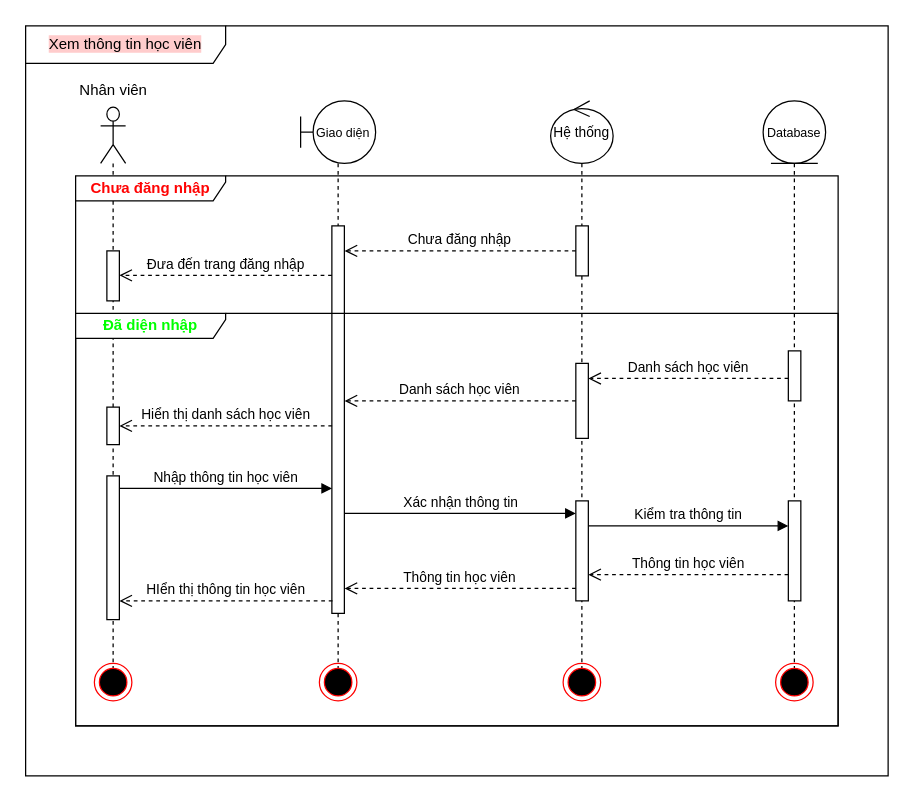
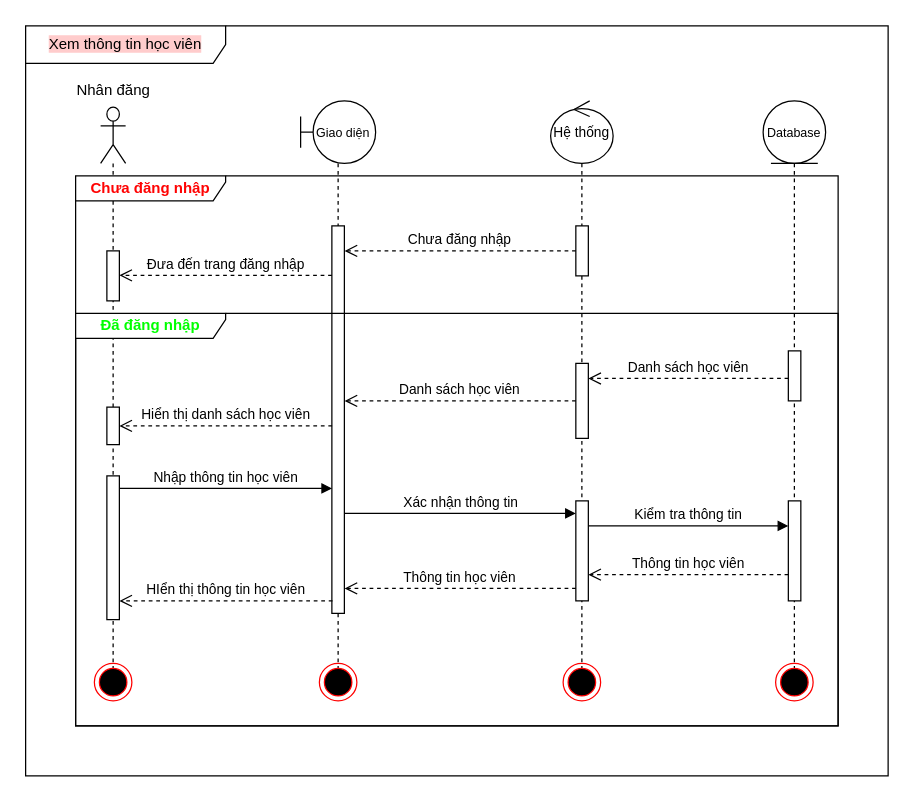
(114, 91) -> (114, 91)
(151, 326) -> (151, 326)
